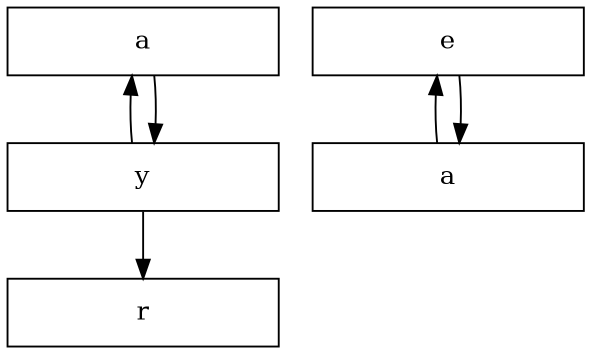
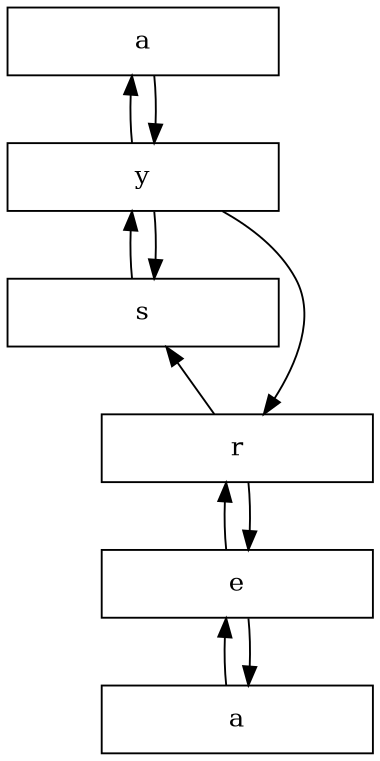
none -> (143, 313)
none -> (250, 507)
none -> (225, 526)
